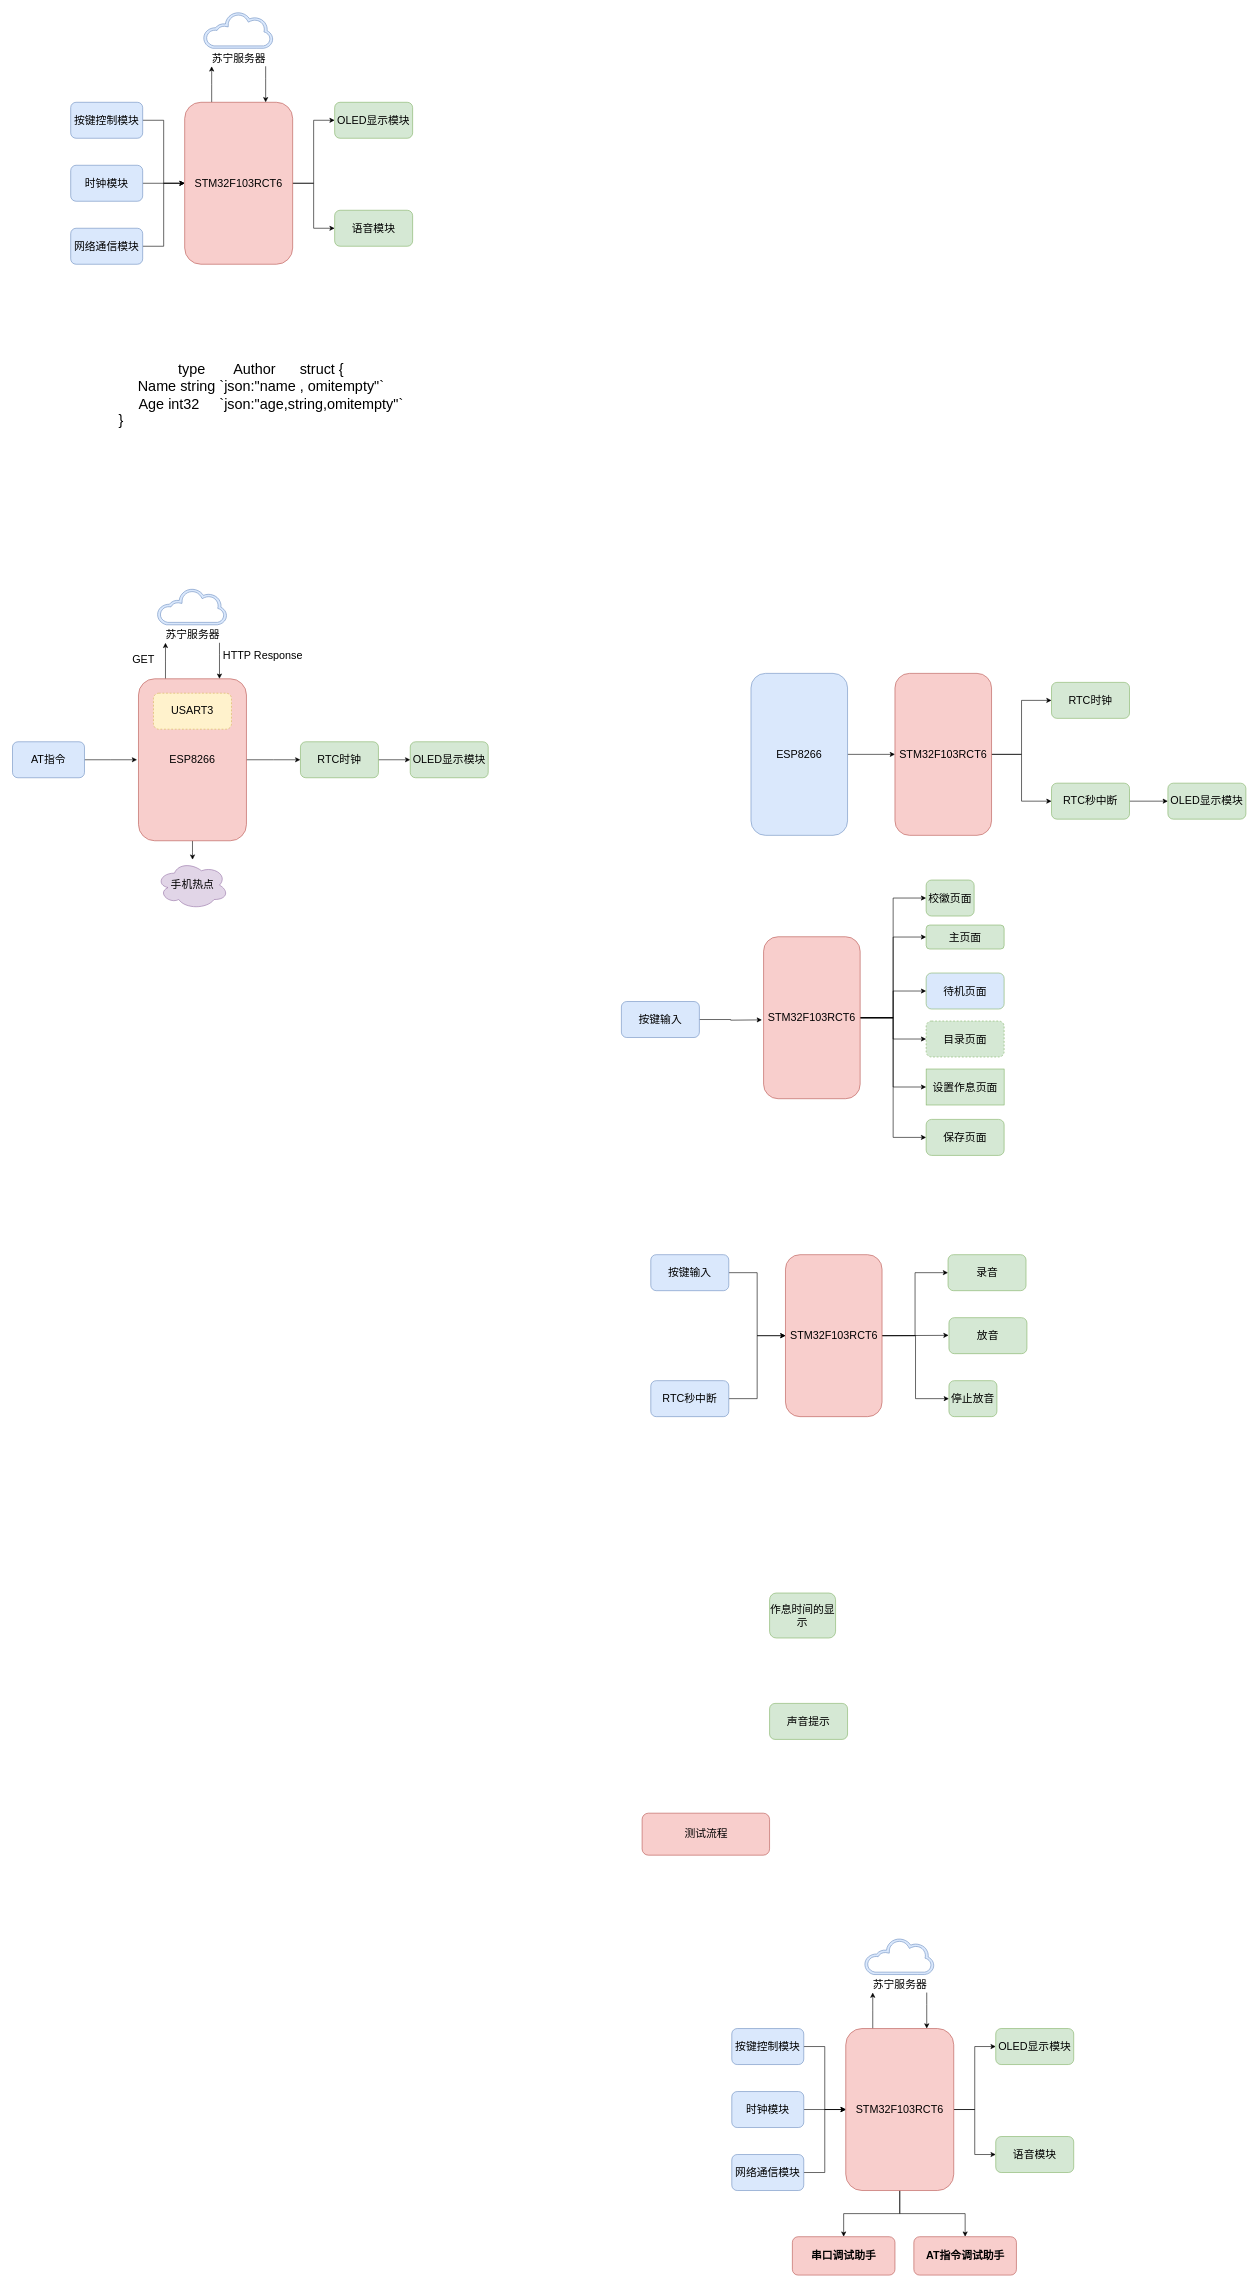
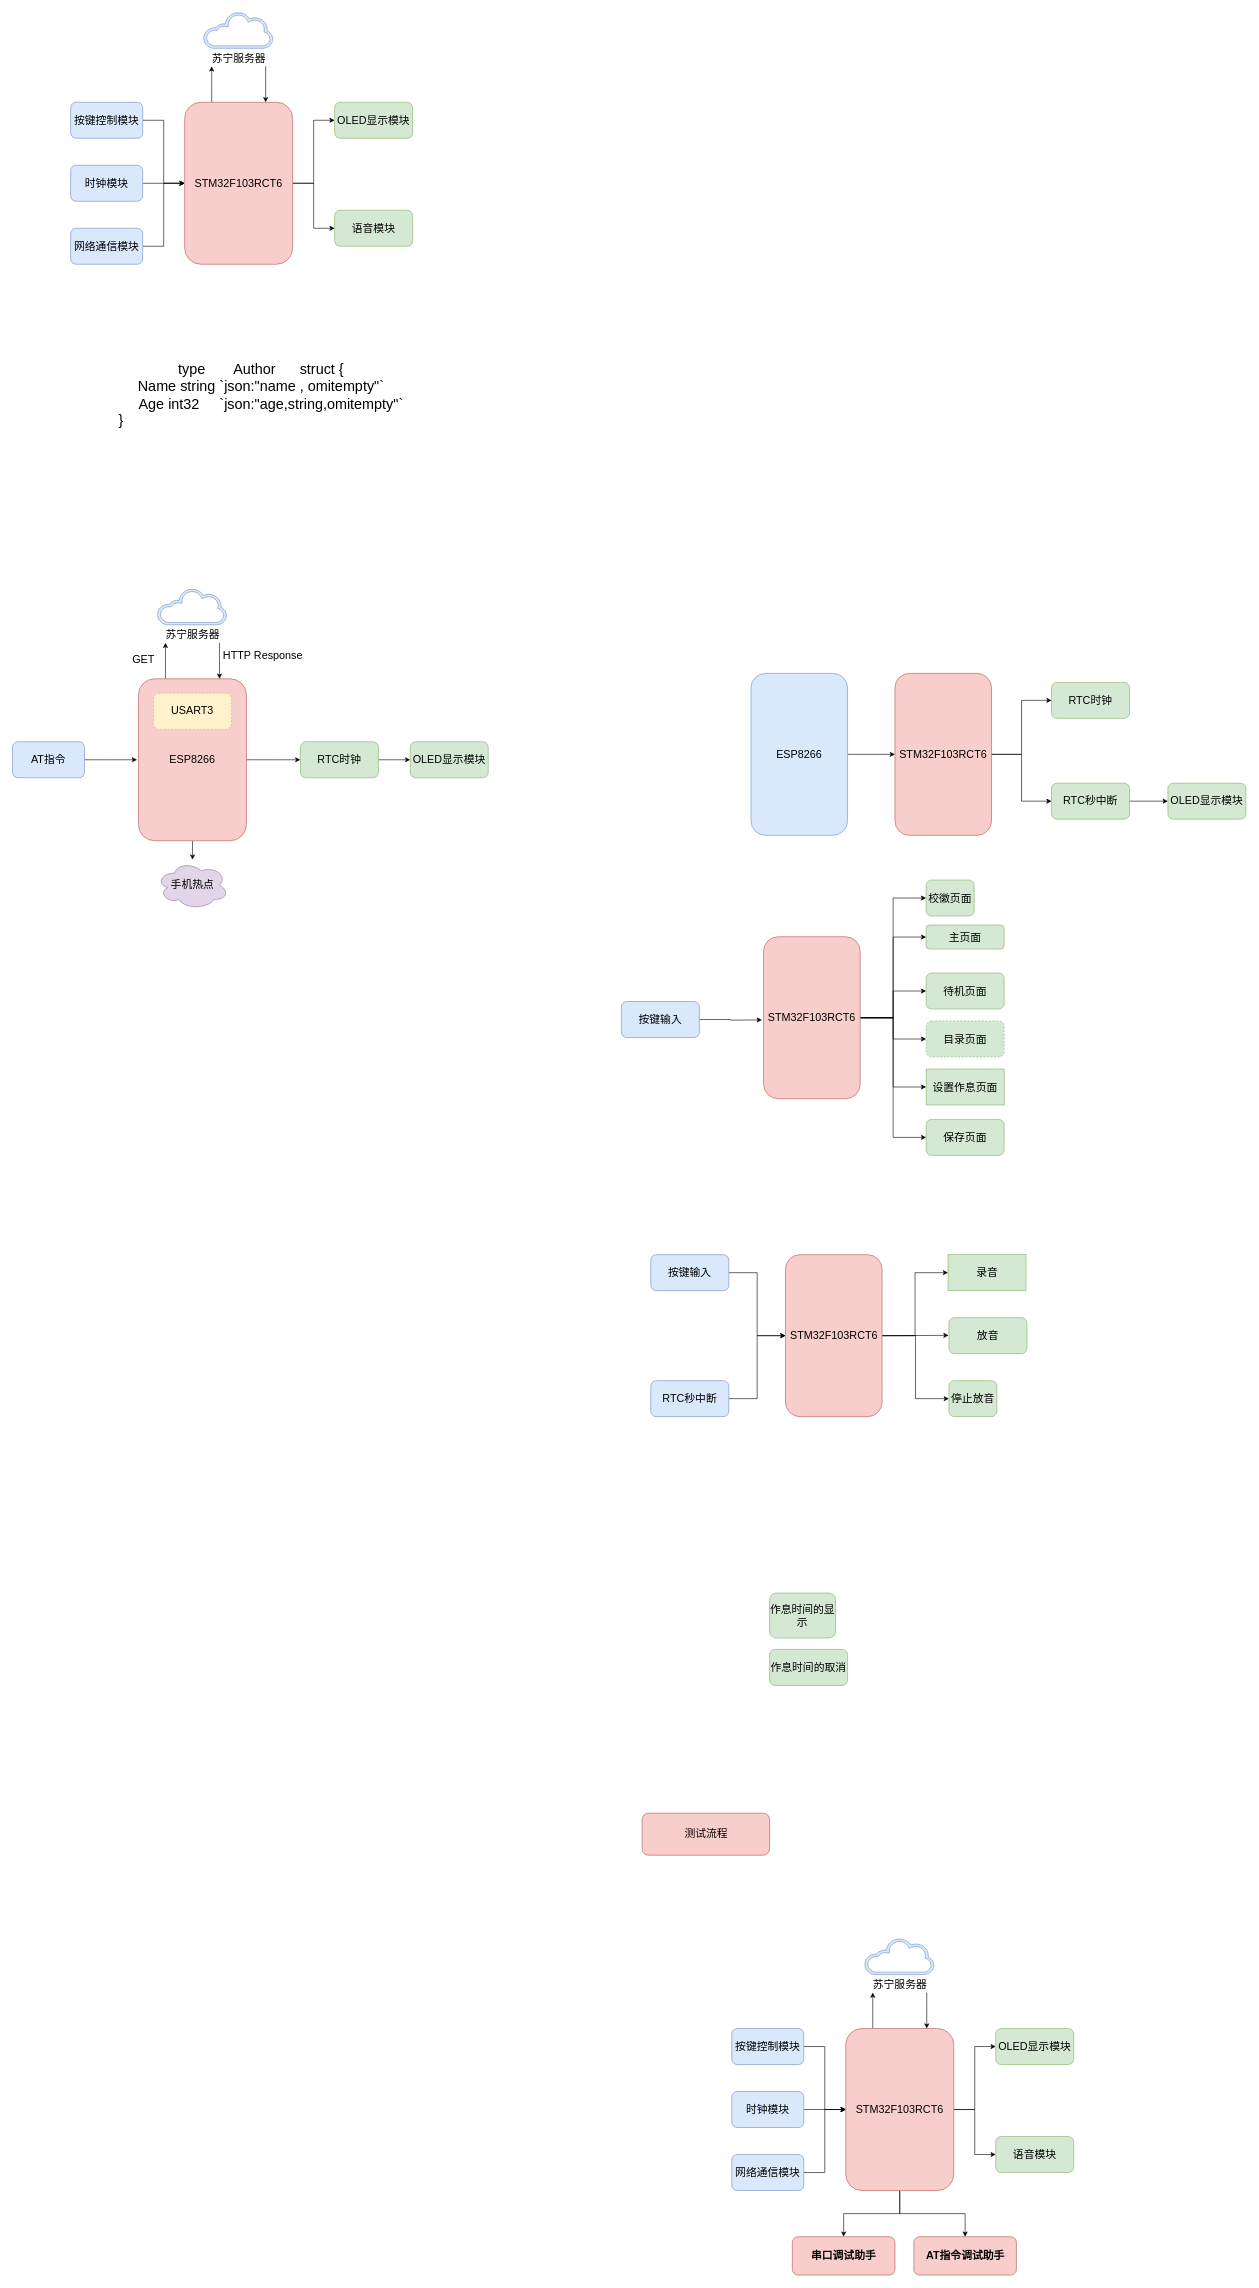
(965, 991) -> (965, 991)
(987, 1273) -> (987, 1273)
none -> (809, 1668)
(809, 1722) -> none
